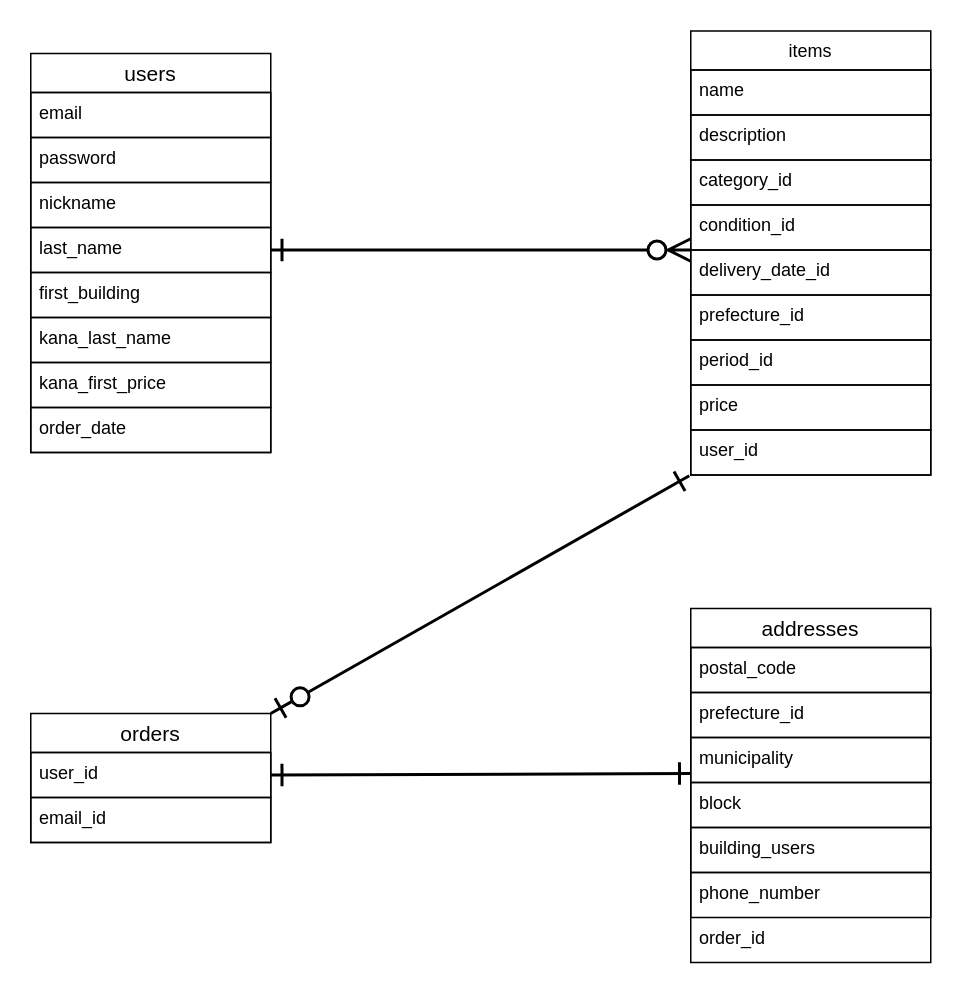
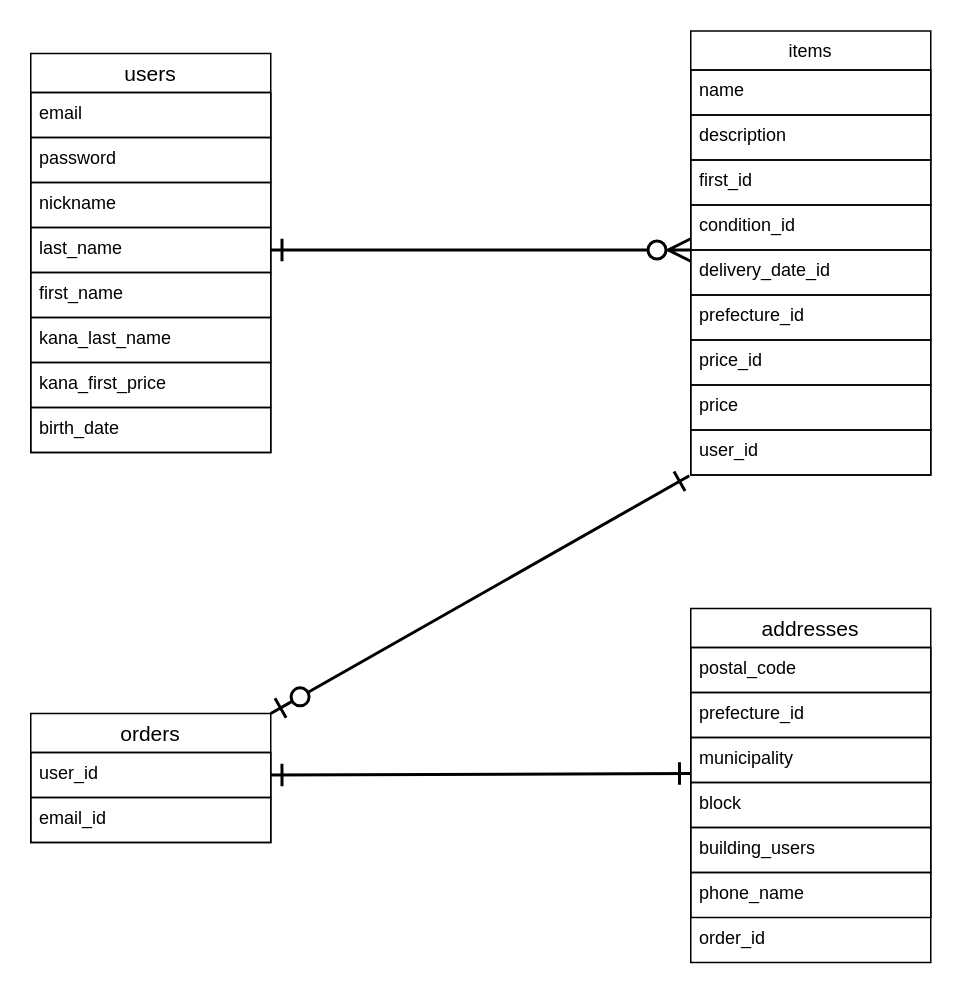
(752, 180) -> (735, 180)
(100, 293) -> (87, 293)
(740, 360) -> (735, 360)
(89, 428) -> (87, 428)
(759, 893) -> (749, 893)
